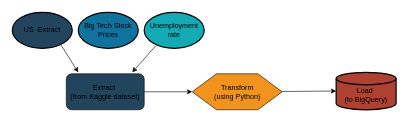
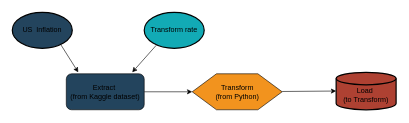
(42, 30) -> (42, 30)
(108, 30) -> none
(174, 30) -> (174, 30)
(366, 91) -> (366, 91)
(238, 92) -> (238, 92)
